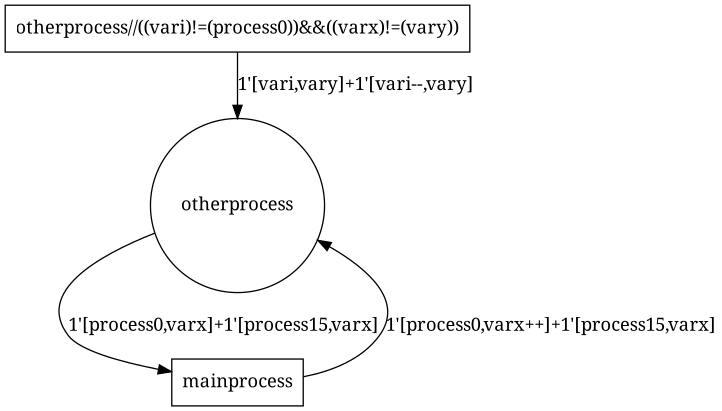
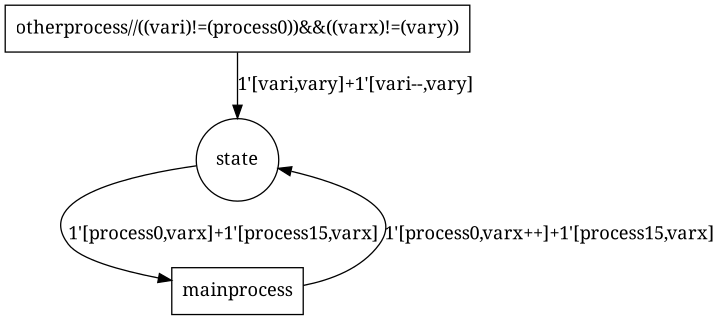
(238, 206) -> (238, 160)
